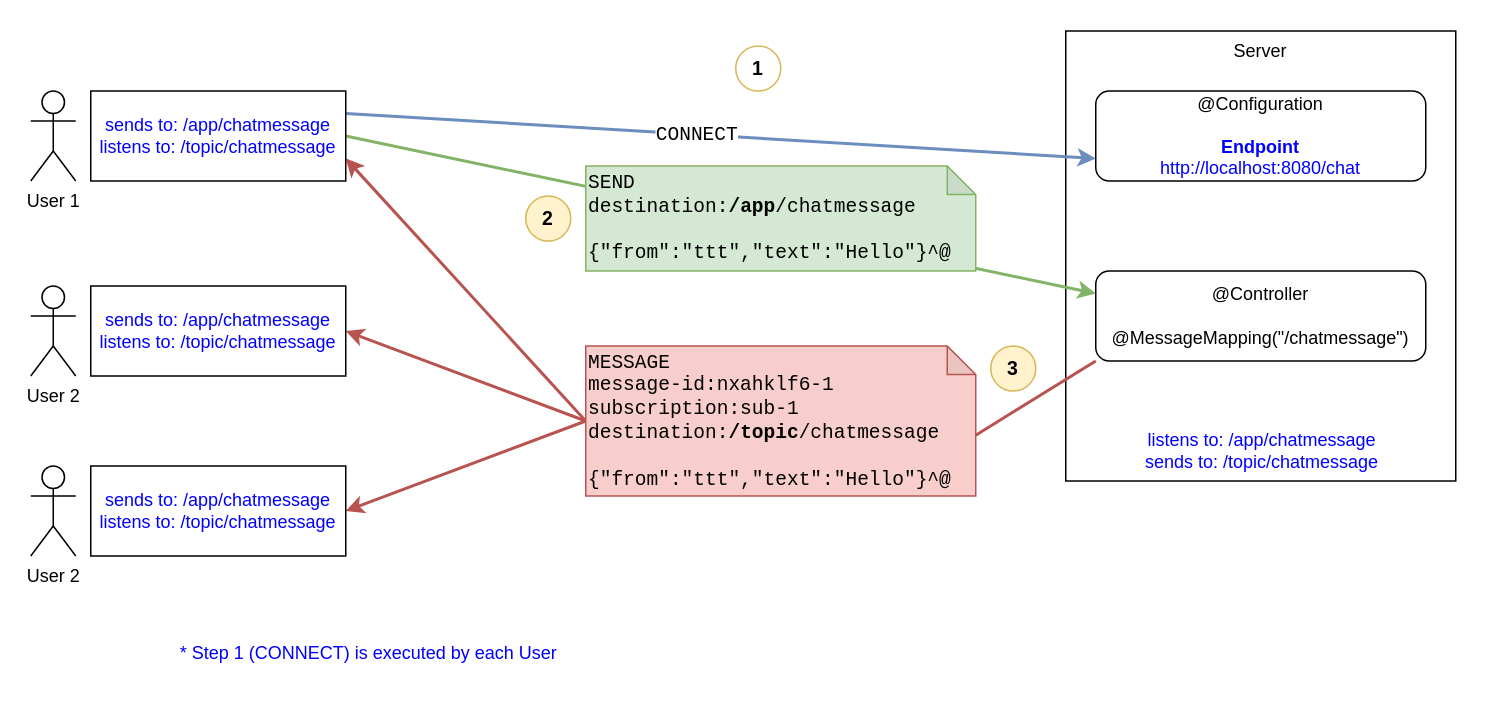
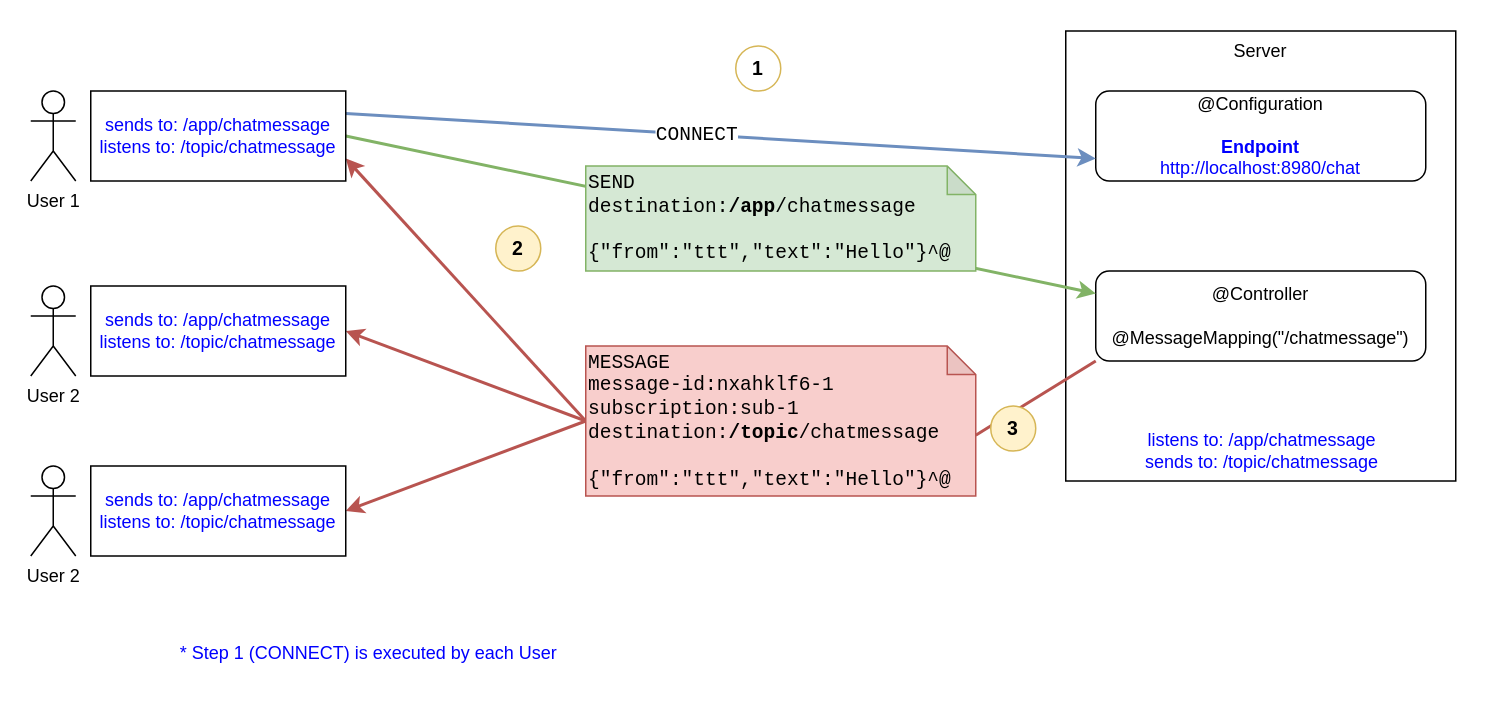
(1261, 136) -> (1261, 136)
(548, 218) -> (518, 248)
(1013, 368) -> (1013, 428)
